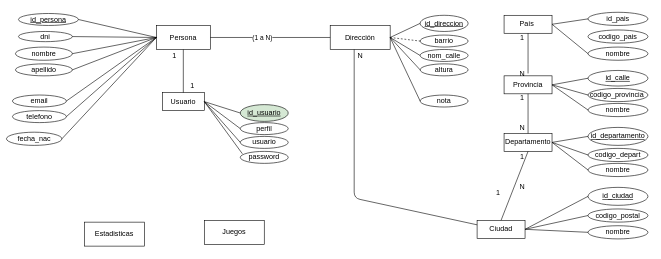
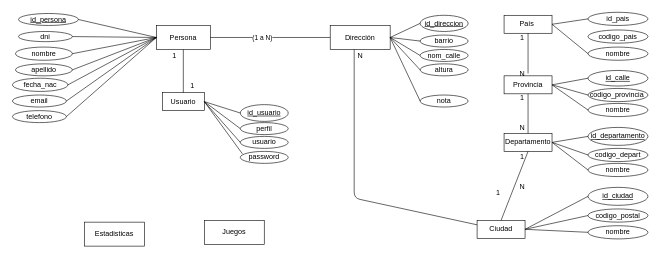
(407, 40) -> (407, 40)
(264, 113) -> (264, 113)
(34, 139) -> (40, 85)
